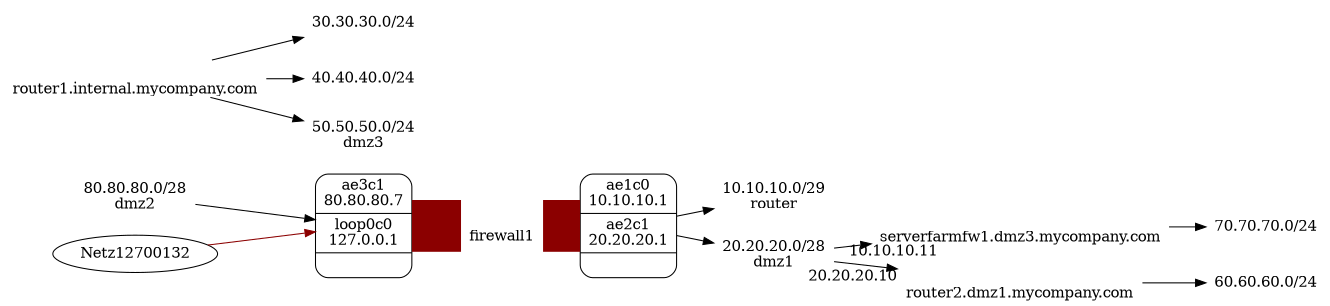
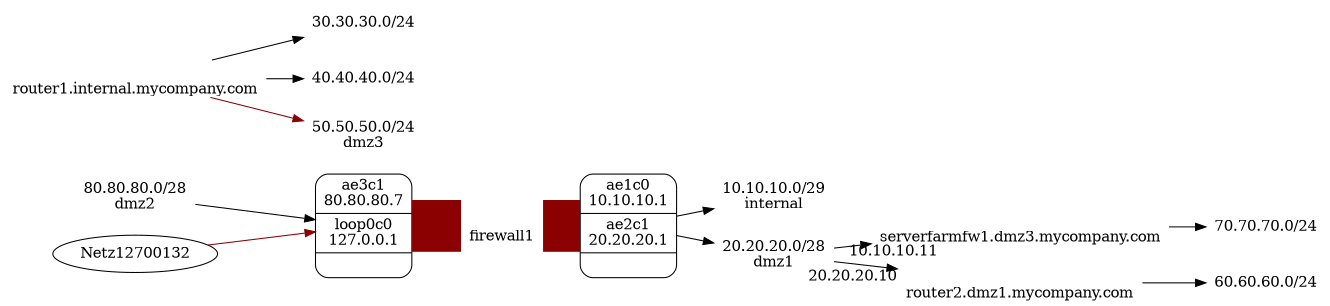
(252, 108) -> (252, 108)
(774, 197) -> (774, 197)
